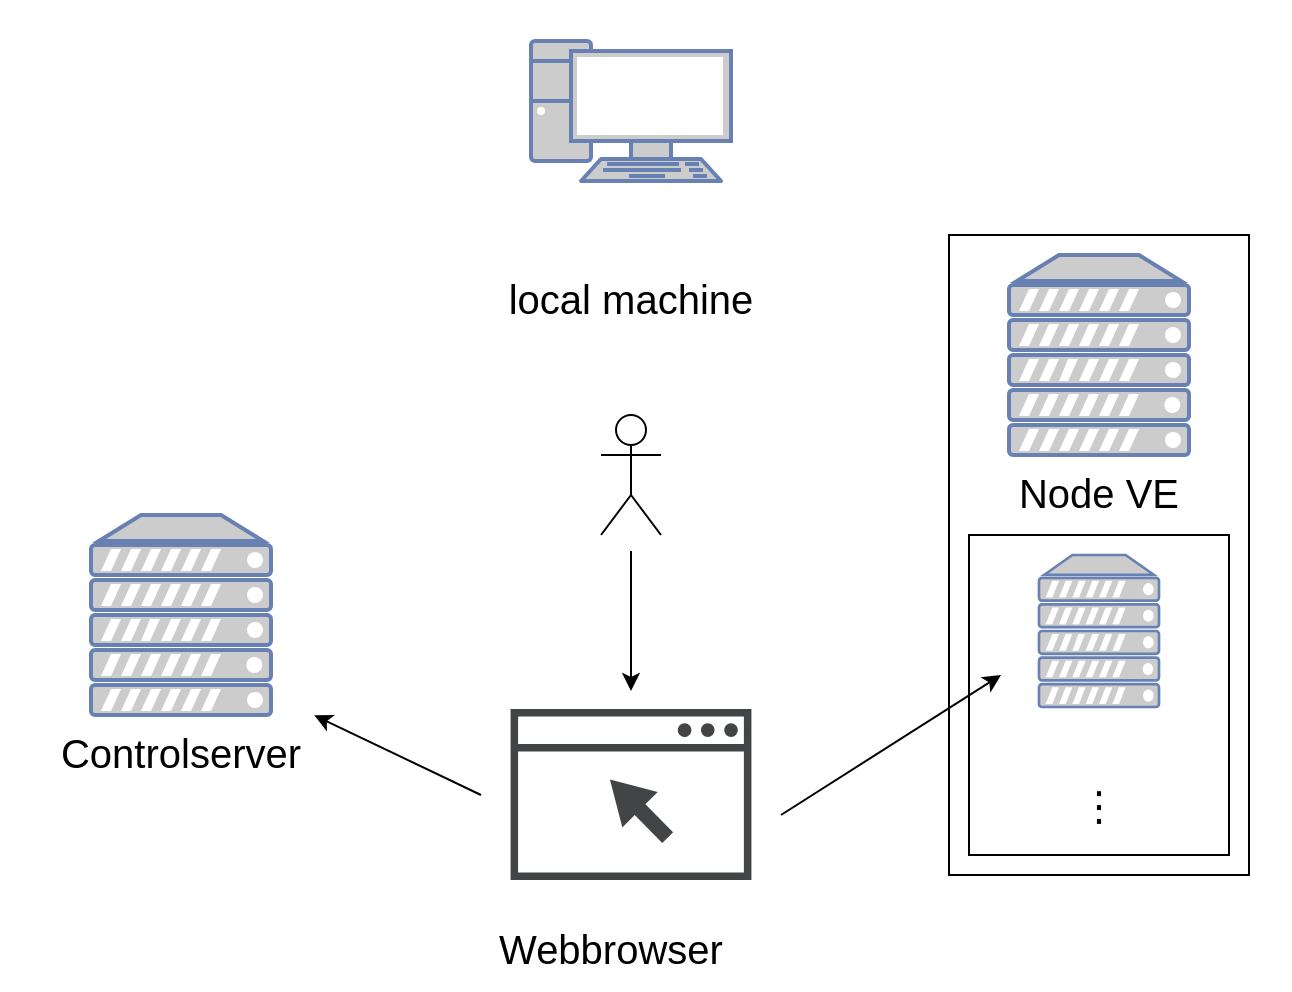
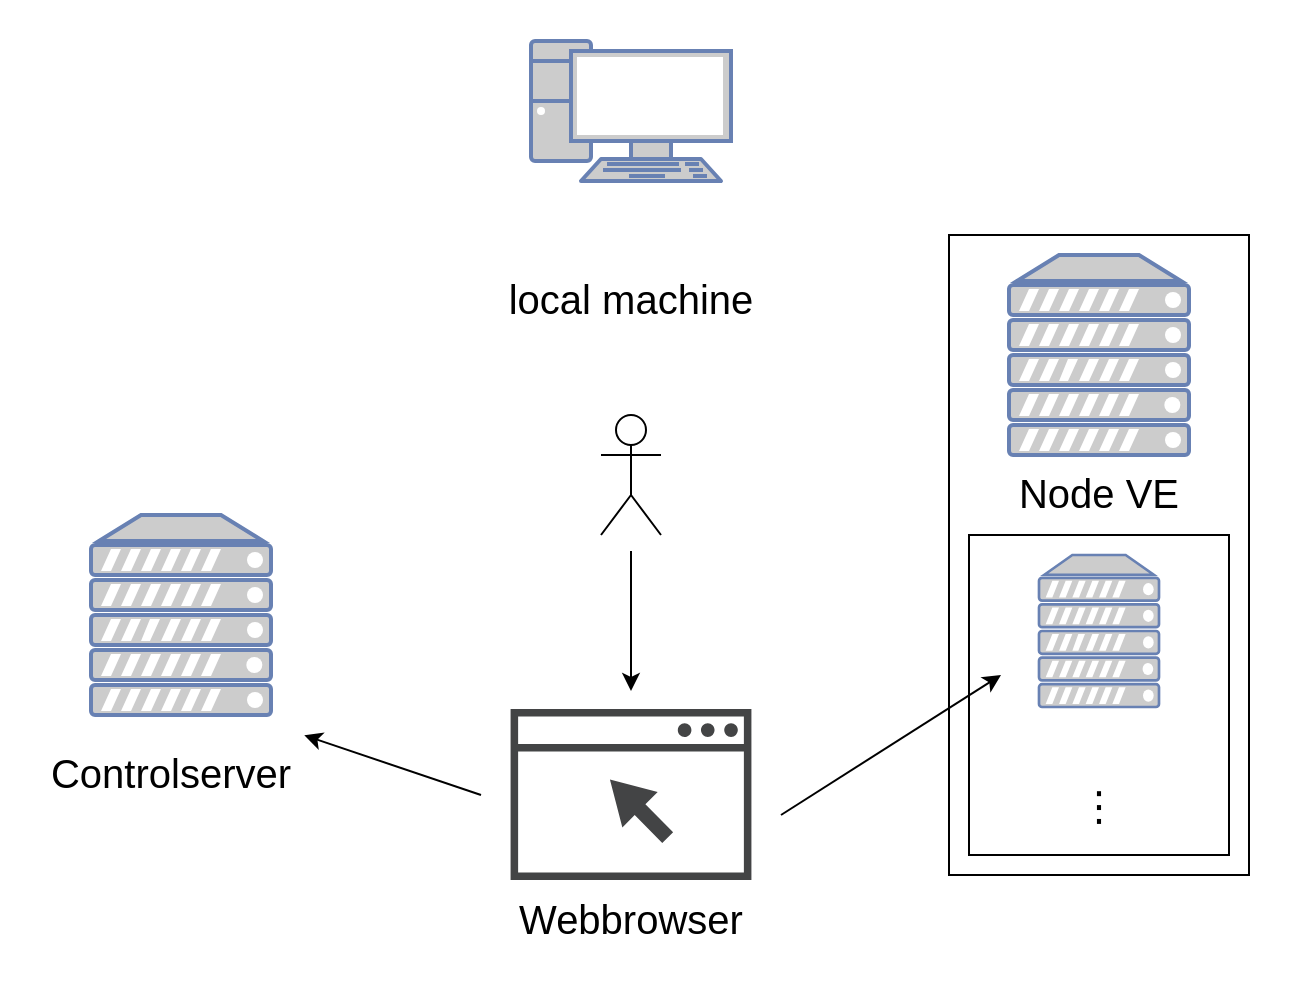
(181, 753) -> (171, 773)
(611, 948) -> (631, 918)
